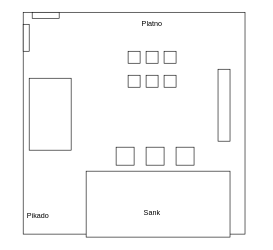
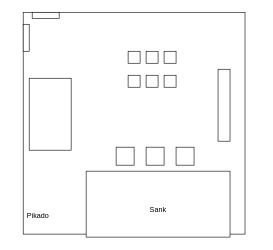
(152, 24) -> none
(152, 213) -> (158, 210)
